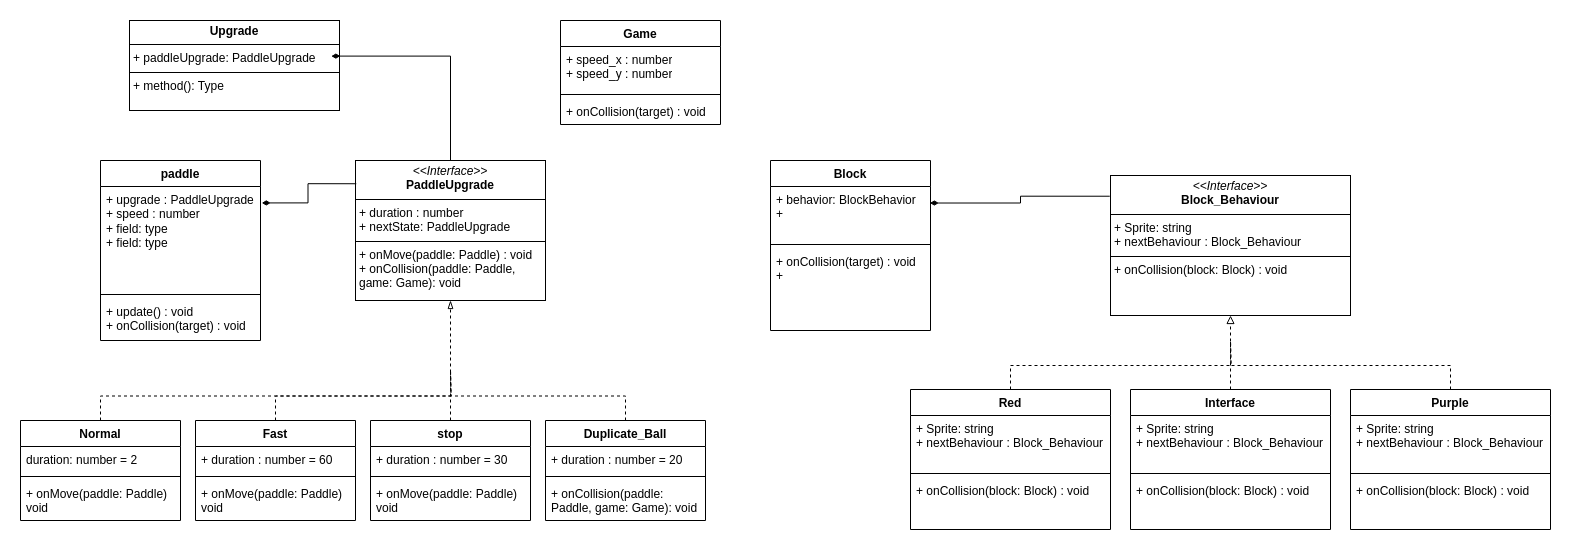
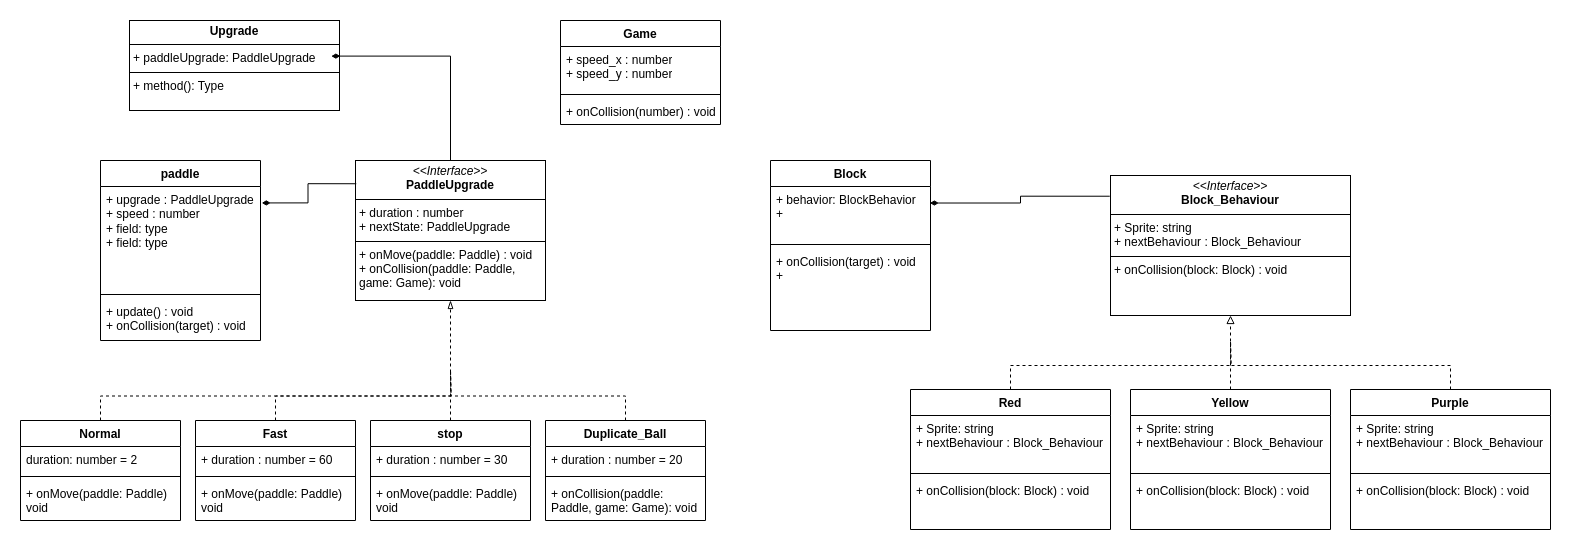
(642, 120) -> (642, 120)
(1231, 404) -> (1231, 404)
